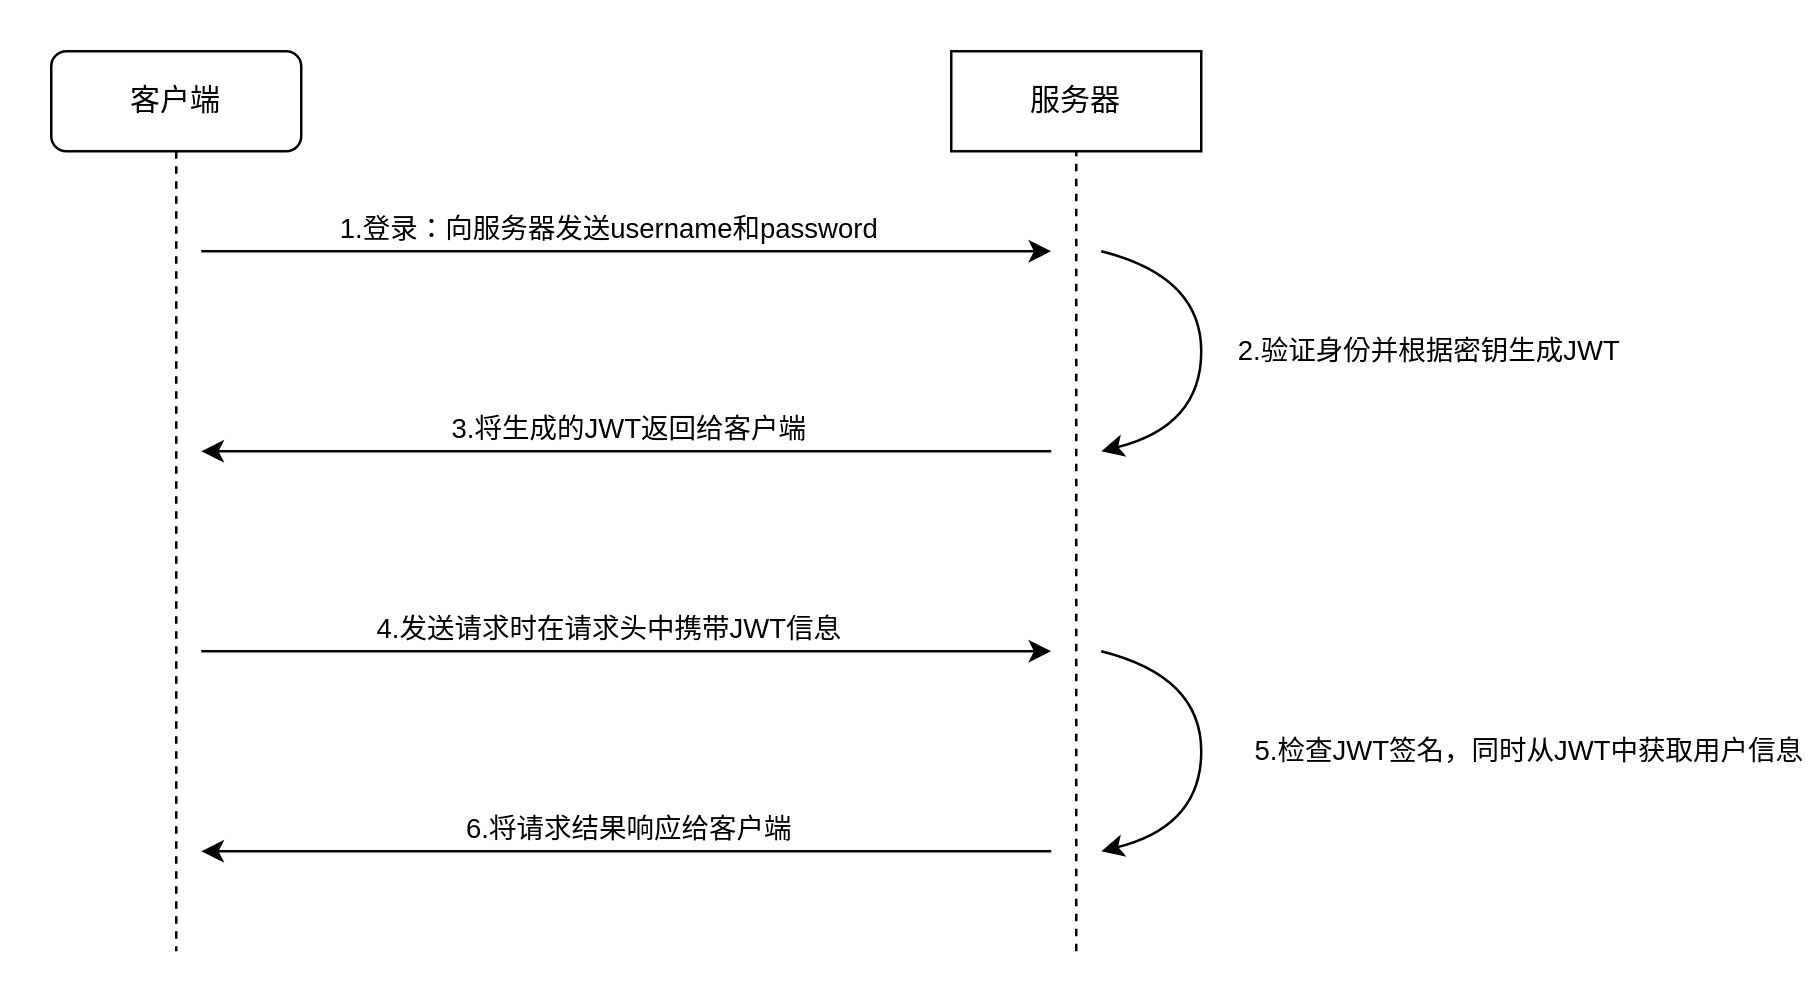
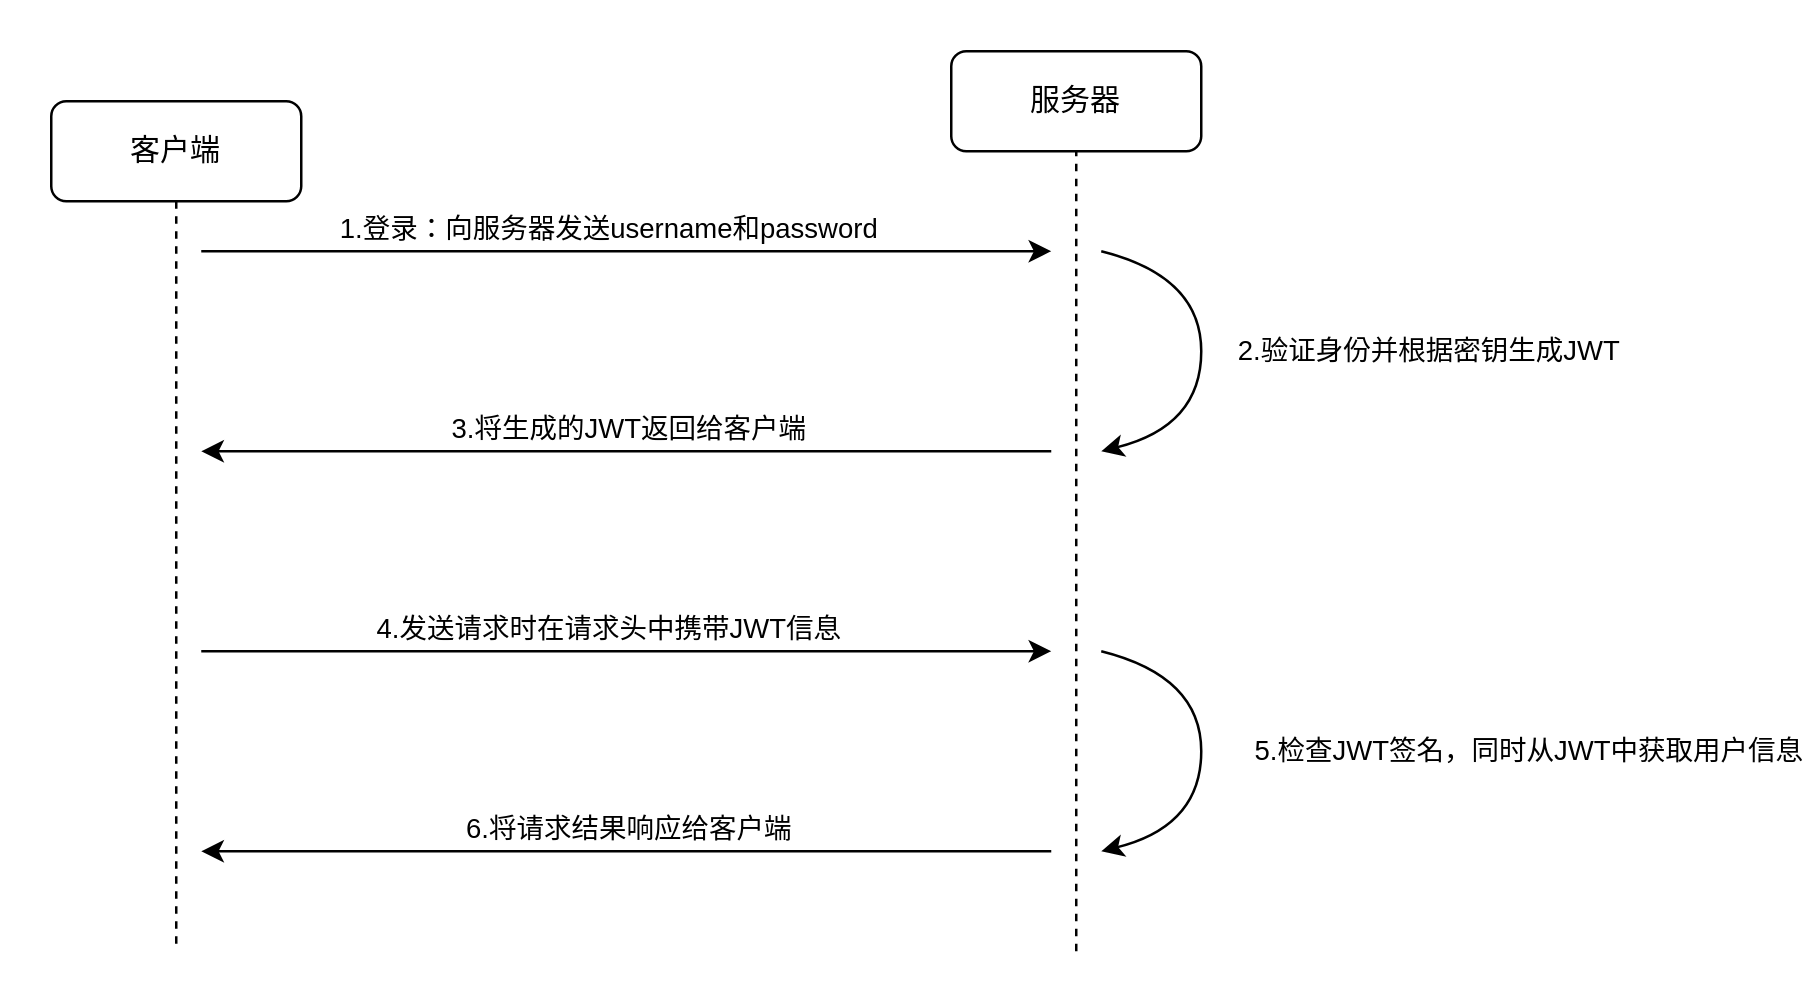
(176, 101) -> (176, 151)
(1076, 101) -> (1076, 101)
